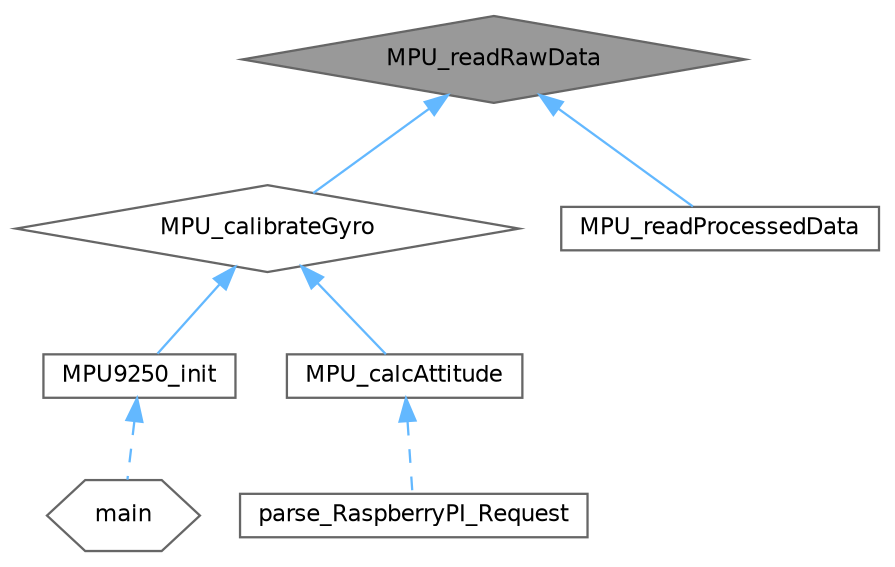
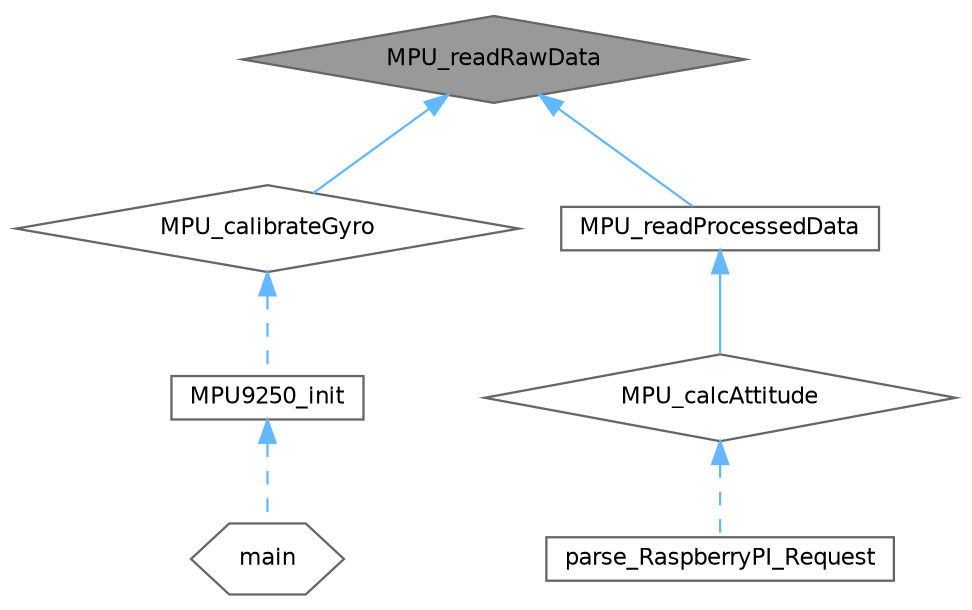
(352, 318) -> (720, 314)
(188, 319) -> (267, 336)
(405, 376) -> (720, 398)
